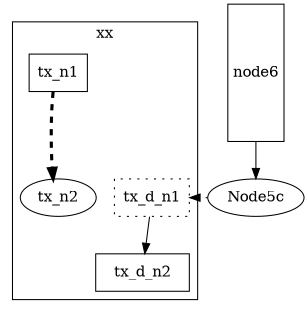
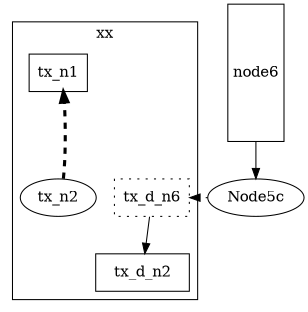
(51, 130) -> (65, 140)
(152, 198) -> (152, 198)
